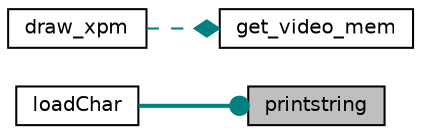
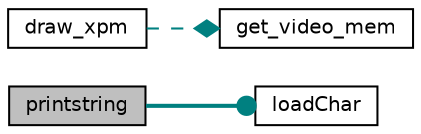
(185, 106) -> (192, 106)
